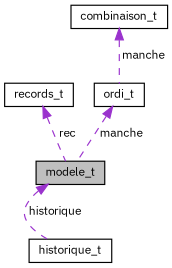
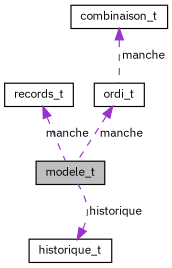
(66, 134) -> (66, 134)
(25, 218) -> (87, 206)
